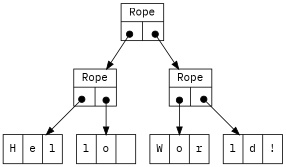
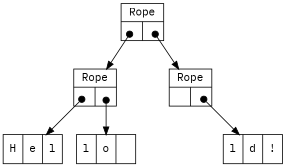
(179, 149) -> none
